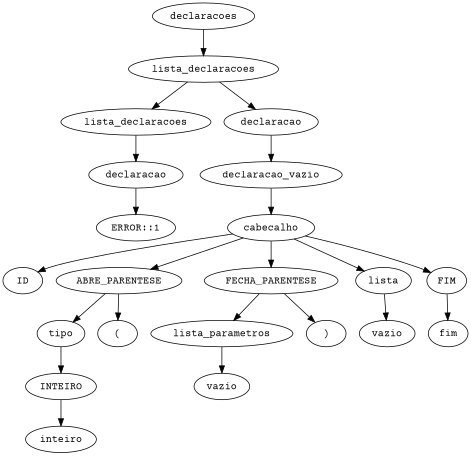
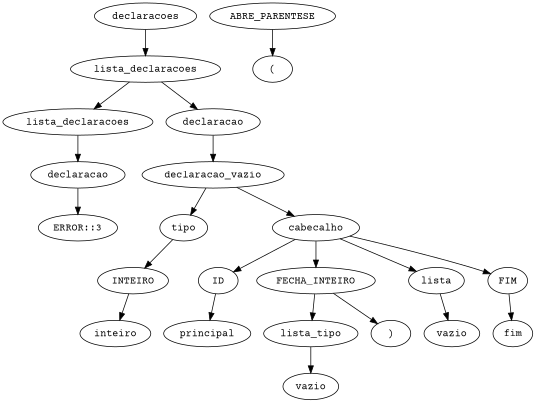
(136, 228) -> (78, 228)
(201, 252) -> none
(271, 281) -> (316, 281)
(92, 305) -> (200, 198)
none -> (207, 334)
(222, 334) -> (311, 334)
